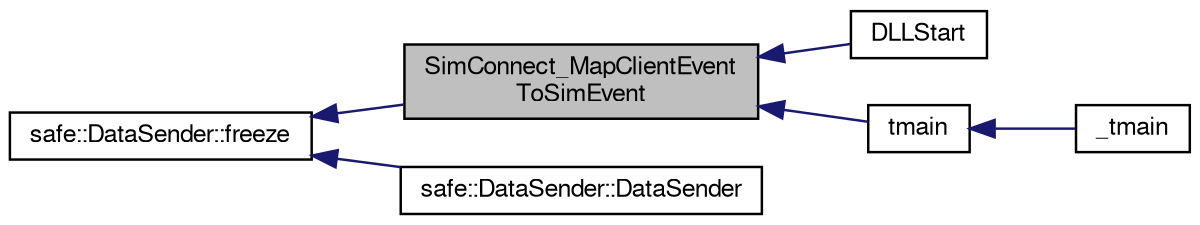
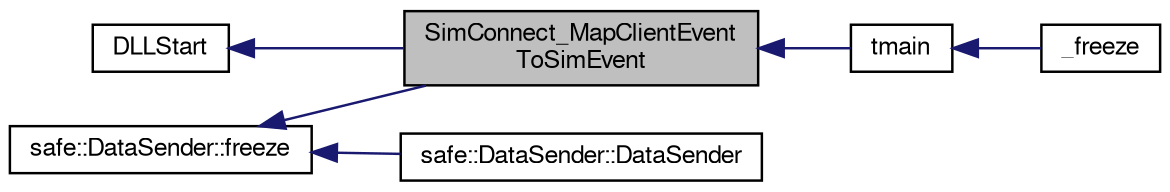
(817, 49) -> (329, 48)
(1133, 129) -> (1101, 48)
